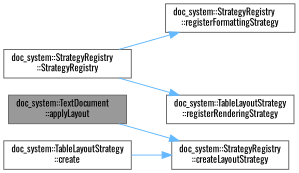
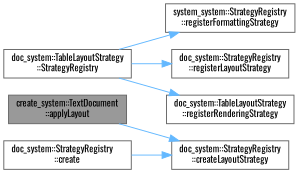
(230, 18) -> (230, 18)
(68, 64) -> (68, 64)
none -> (230, 64)
(68, 109) -> (68, 109)
(68, 155) -> (68, 155)
